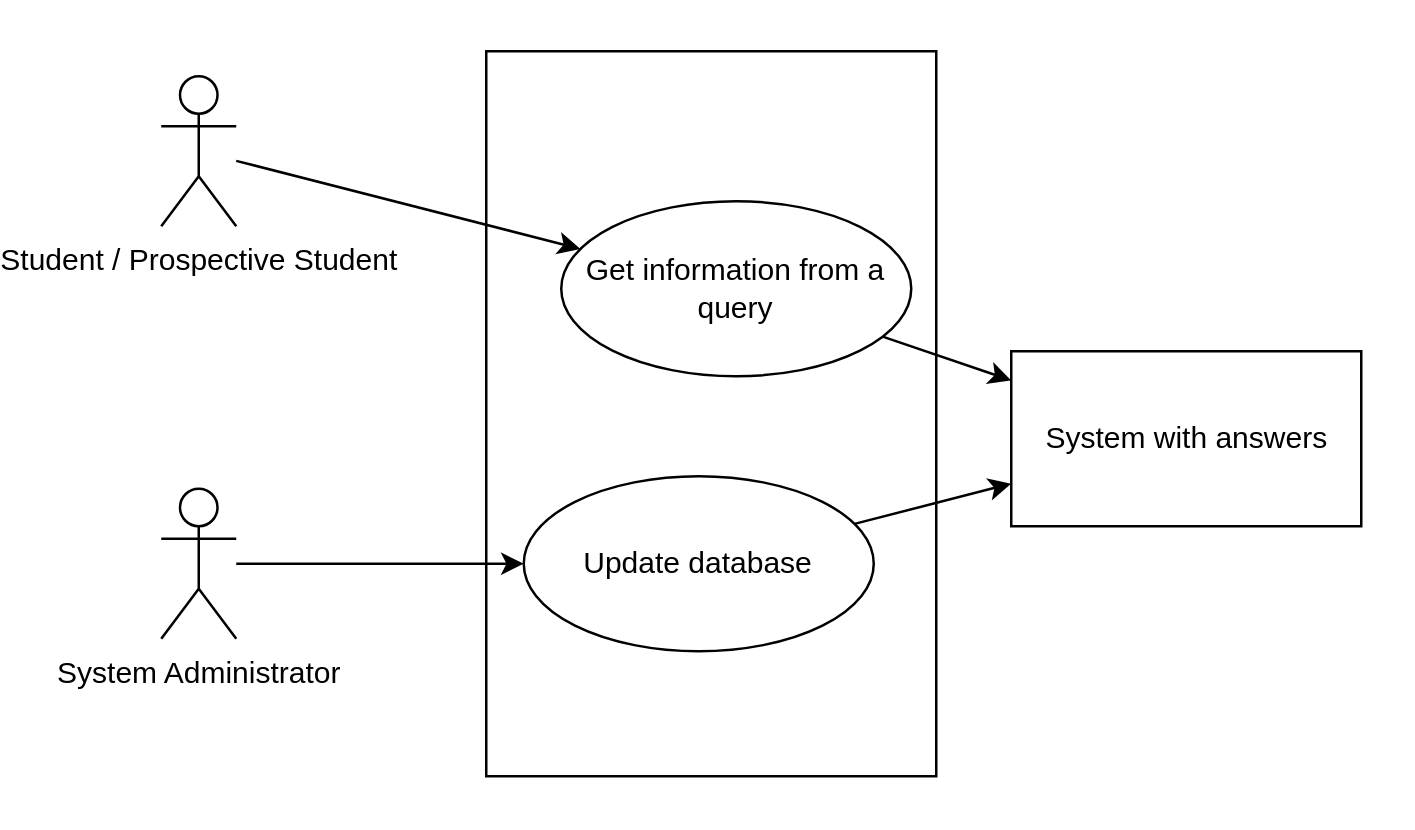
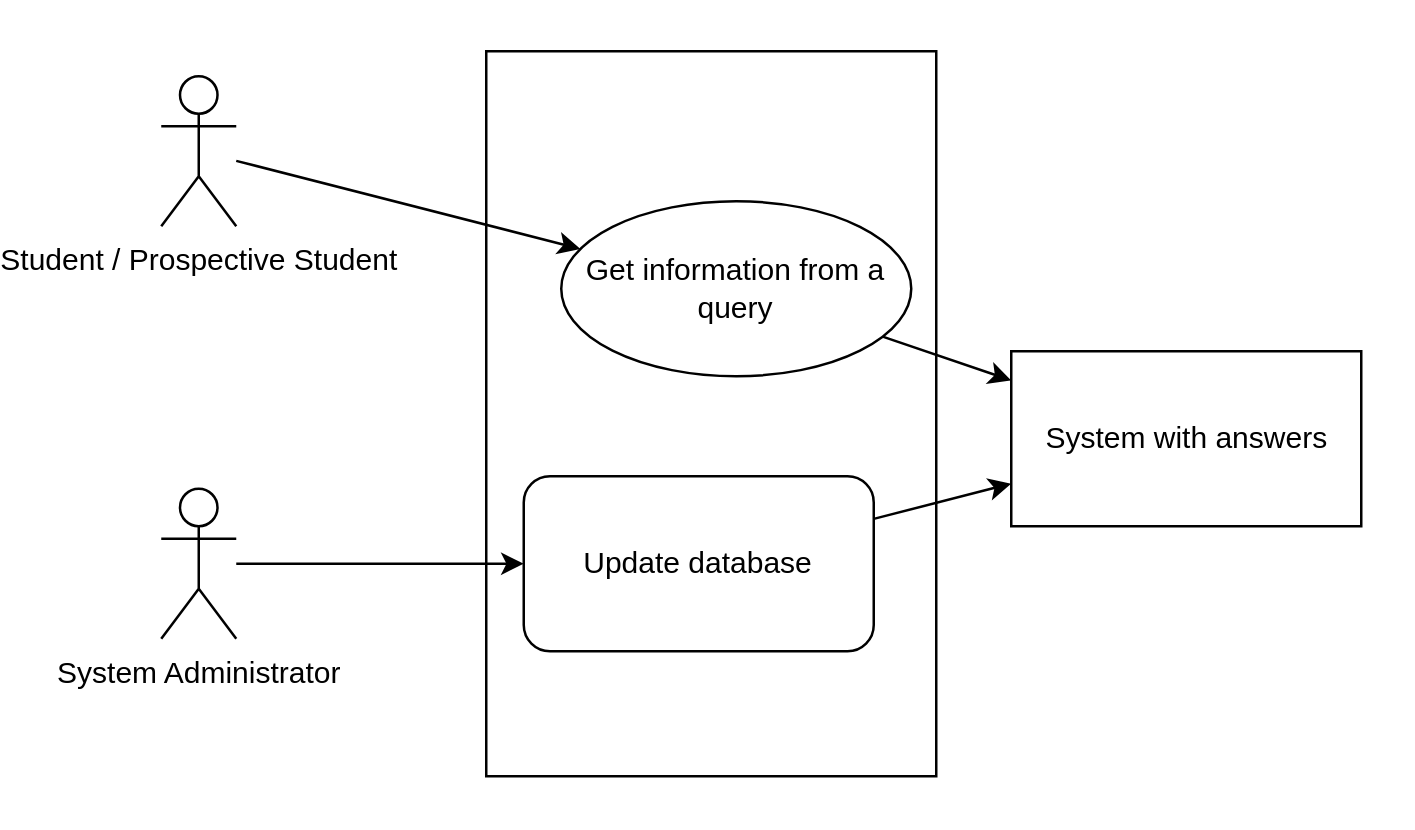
(699, 564) -> (699, 564)
